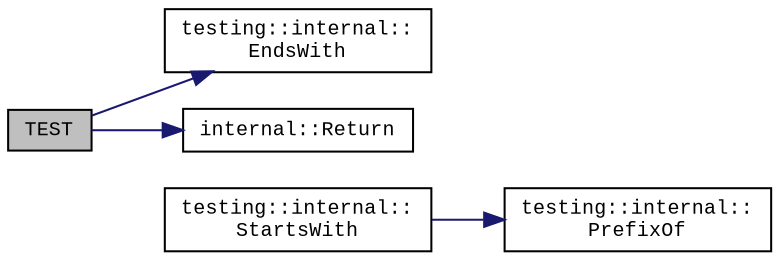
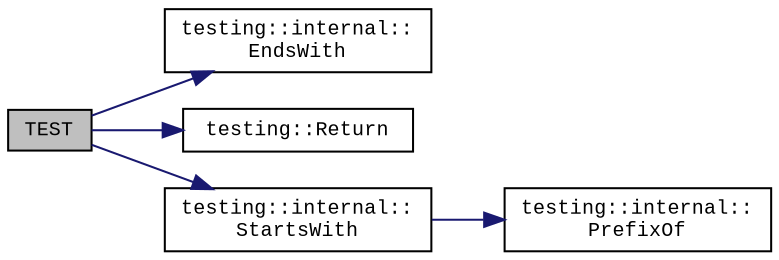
(298, 130) -> (298, 130)
none -> (142, 163)
